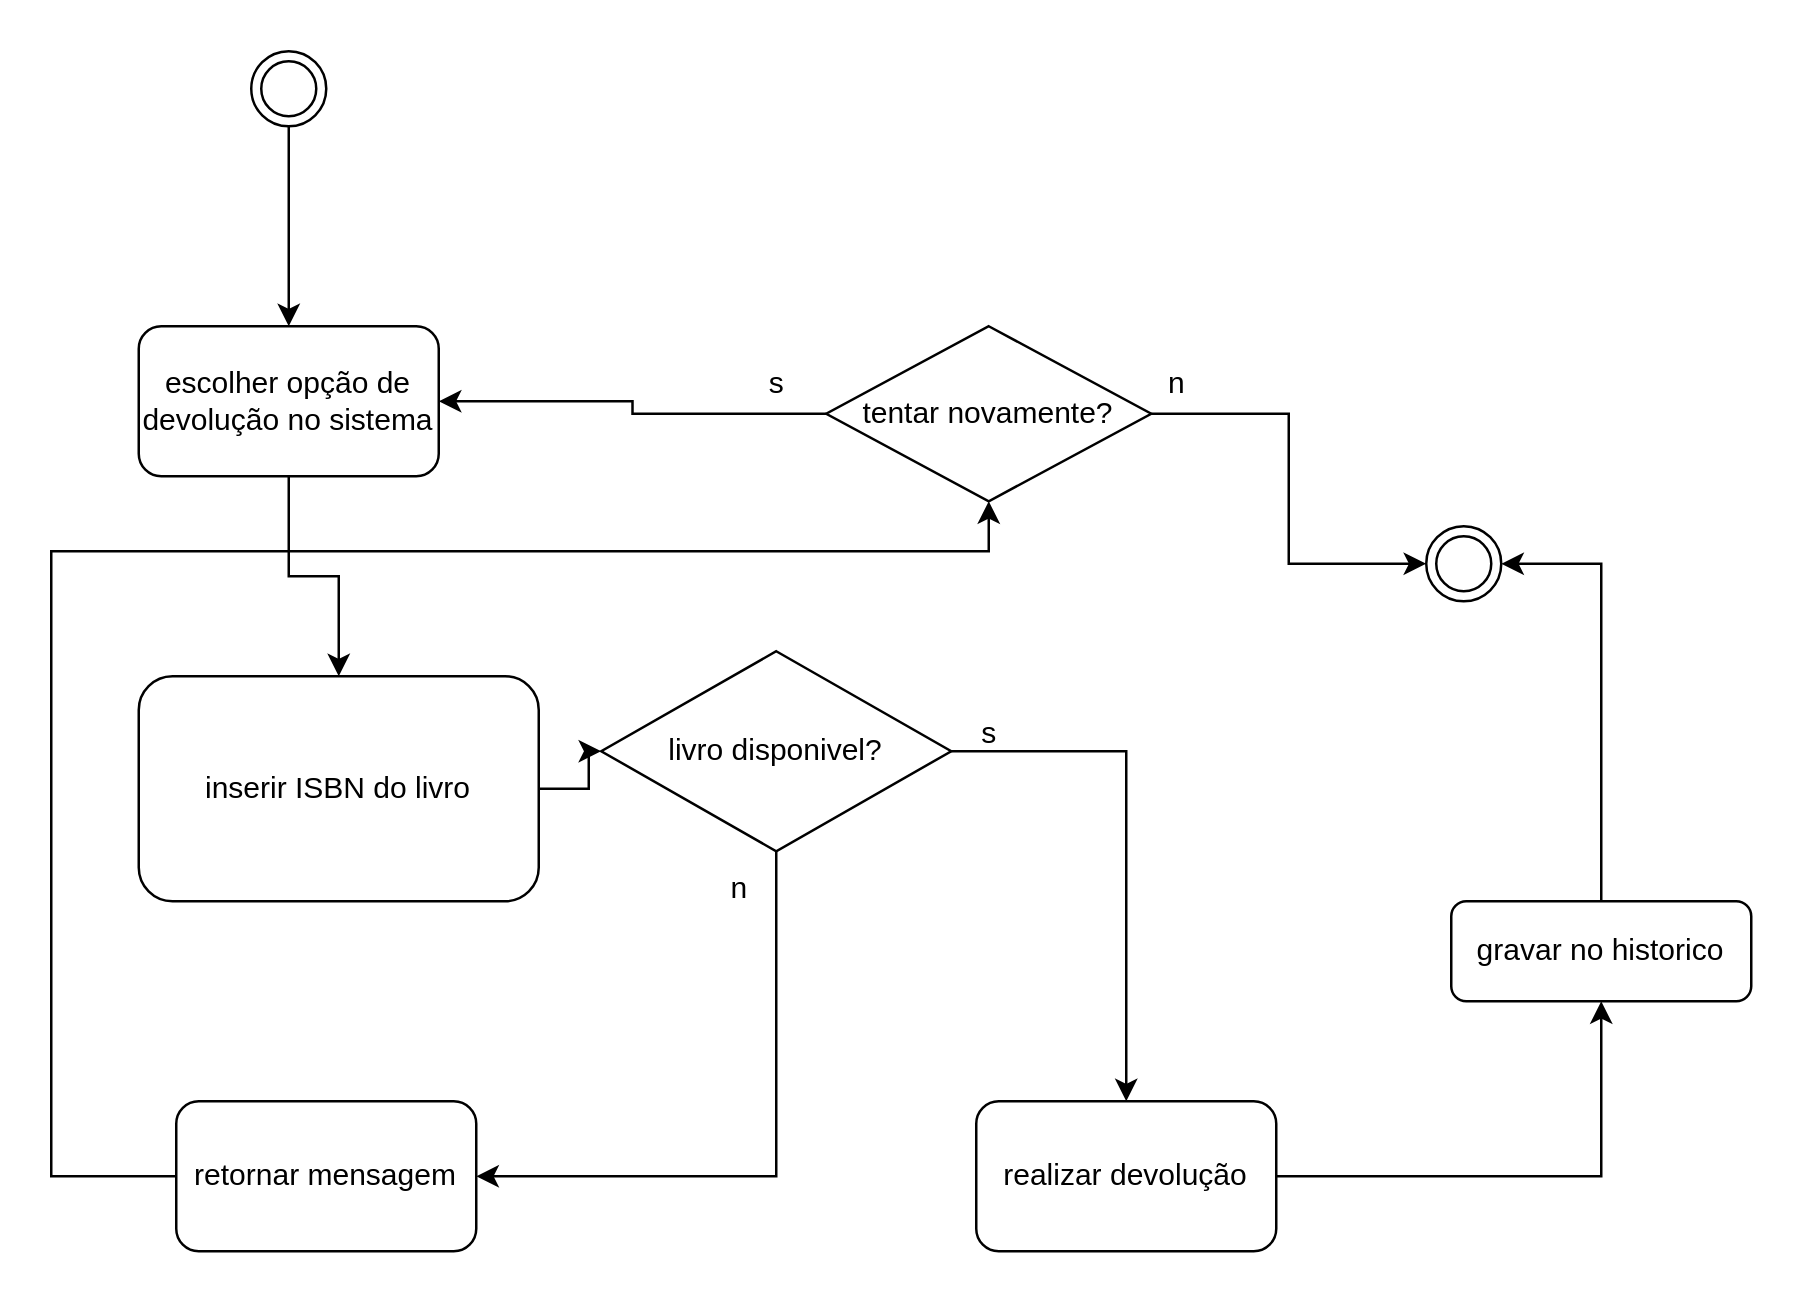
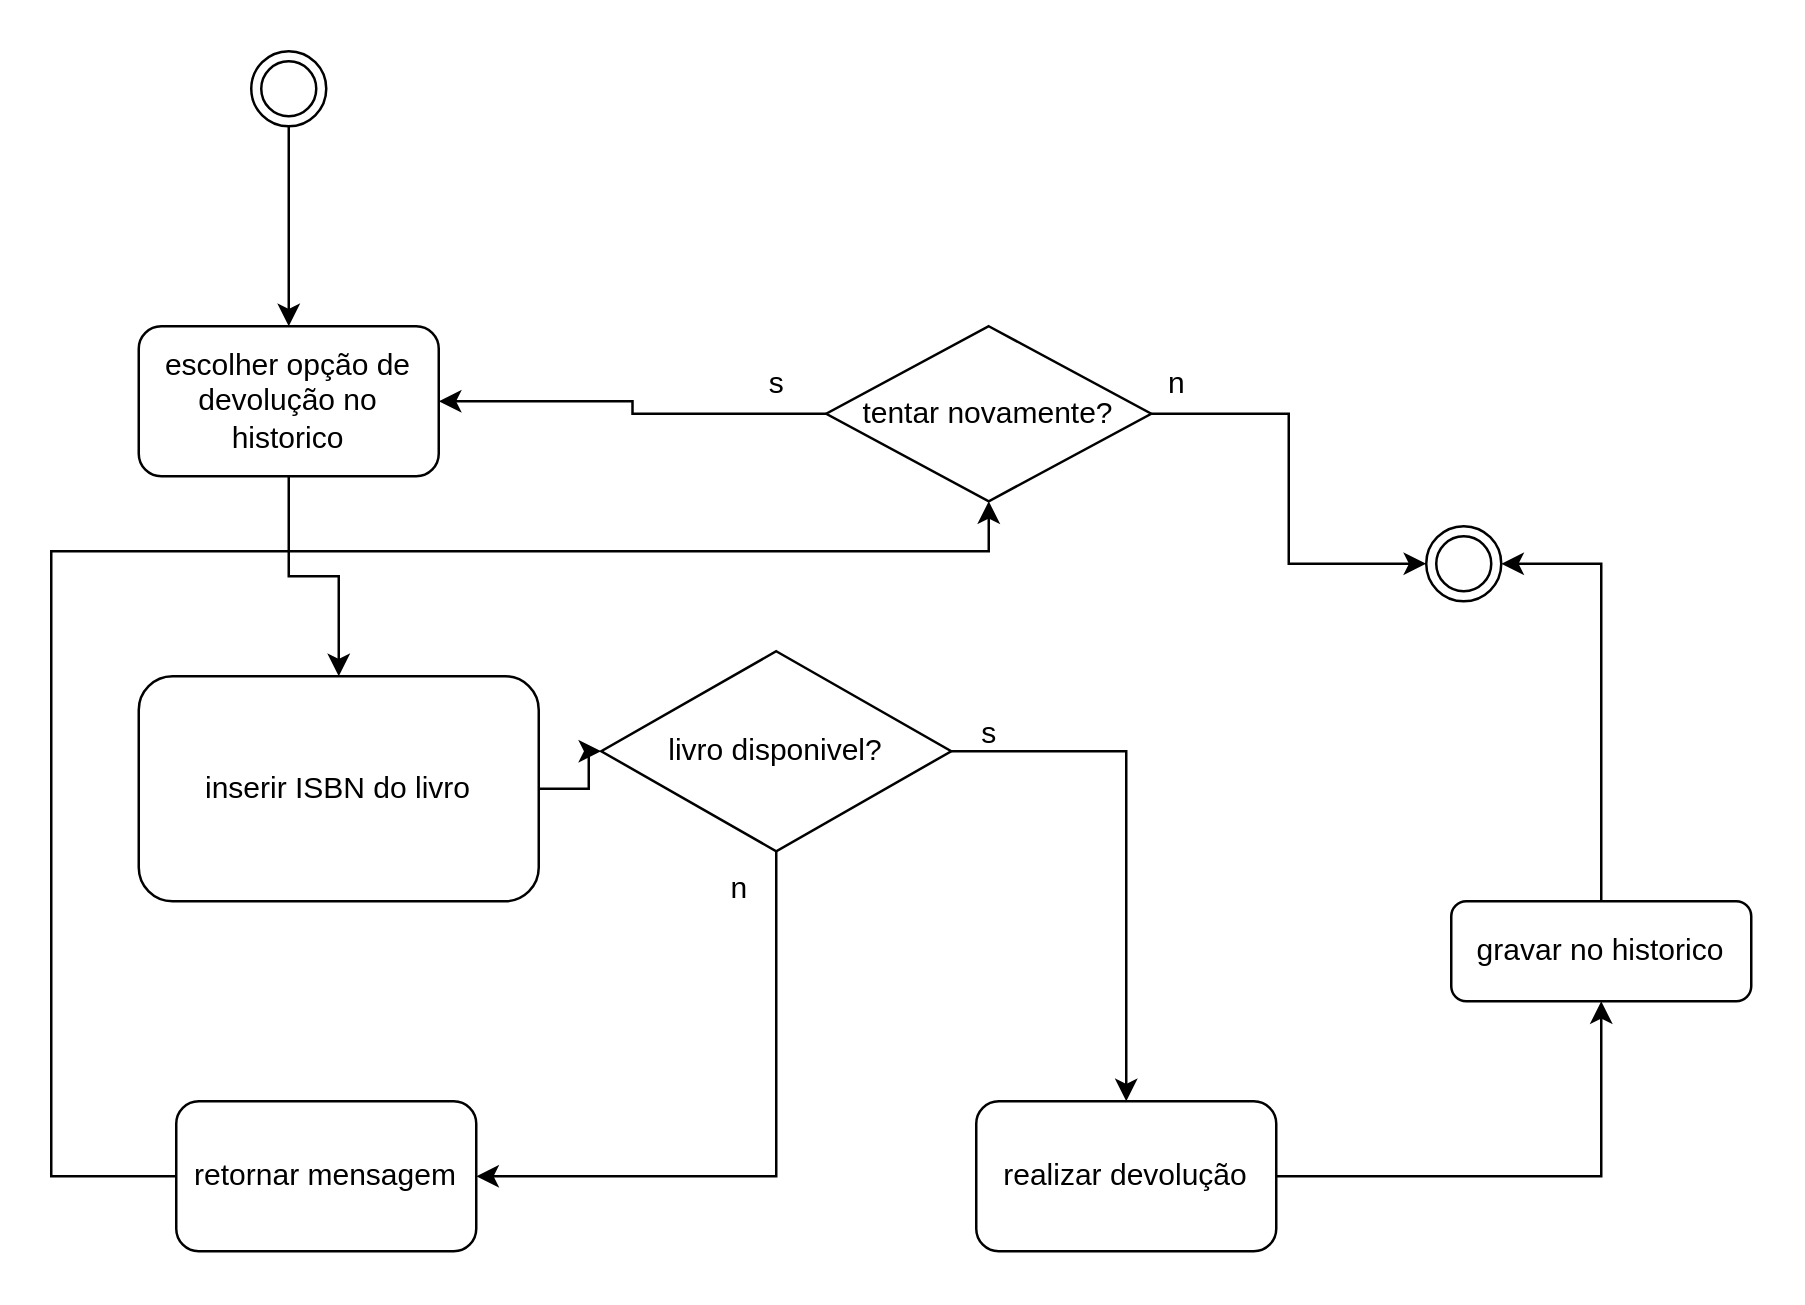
(289, 401) -> (289, 401)
